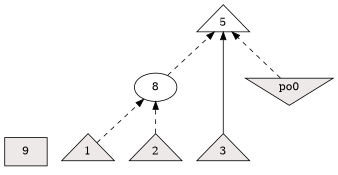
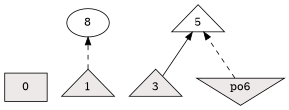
(188, 56) -> none
(289, 87) -> (241, 87)
(26, 152) -> (26, 87)
(156, 152) -> none
